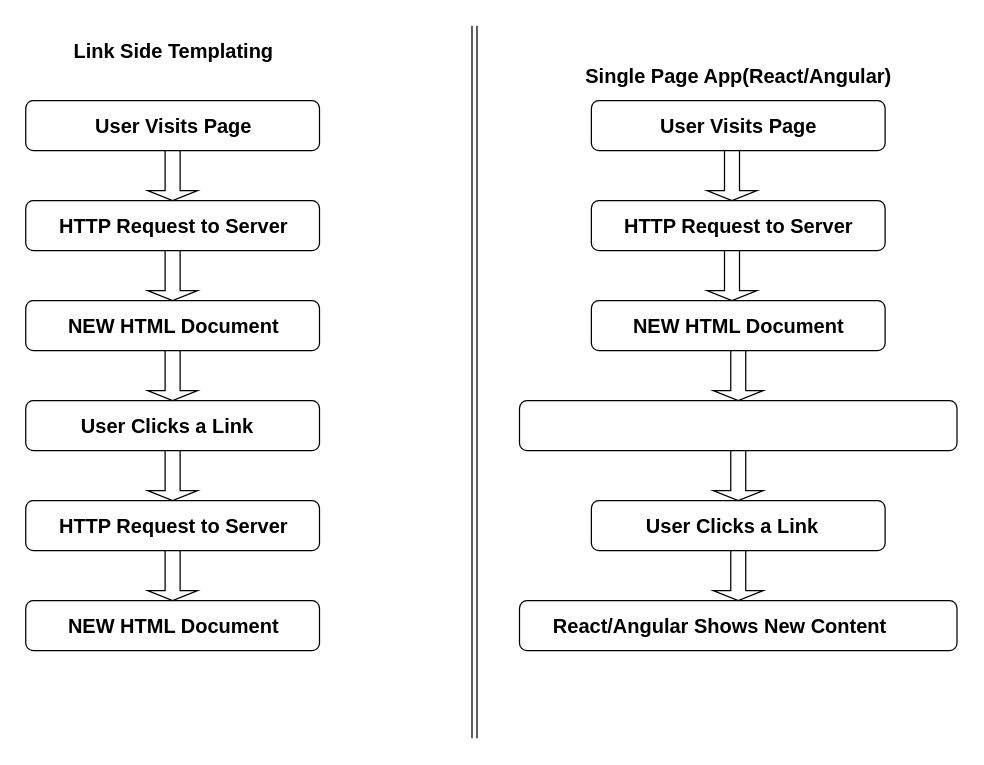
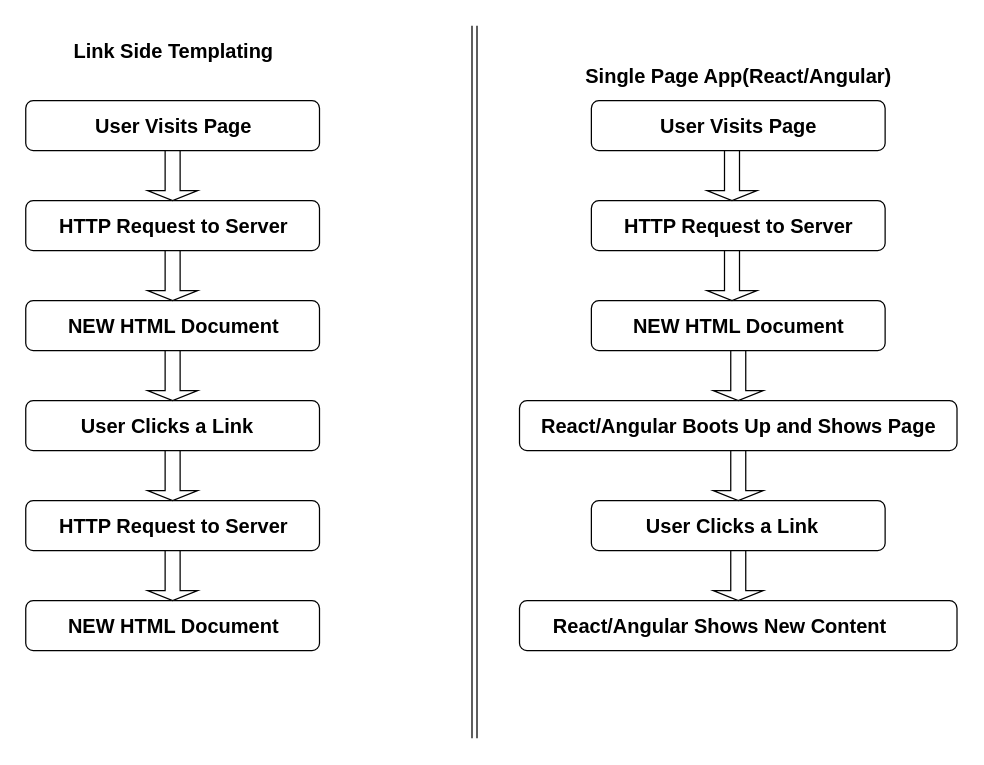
none -> (738, 426)
